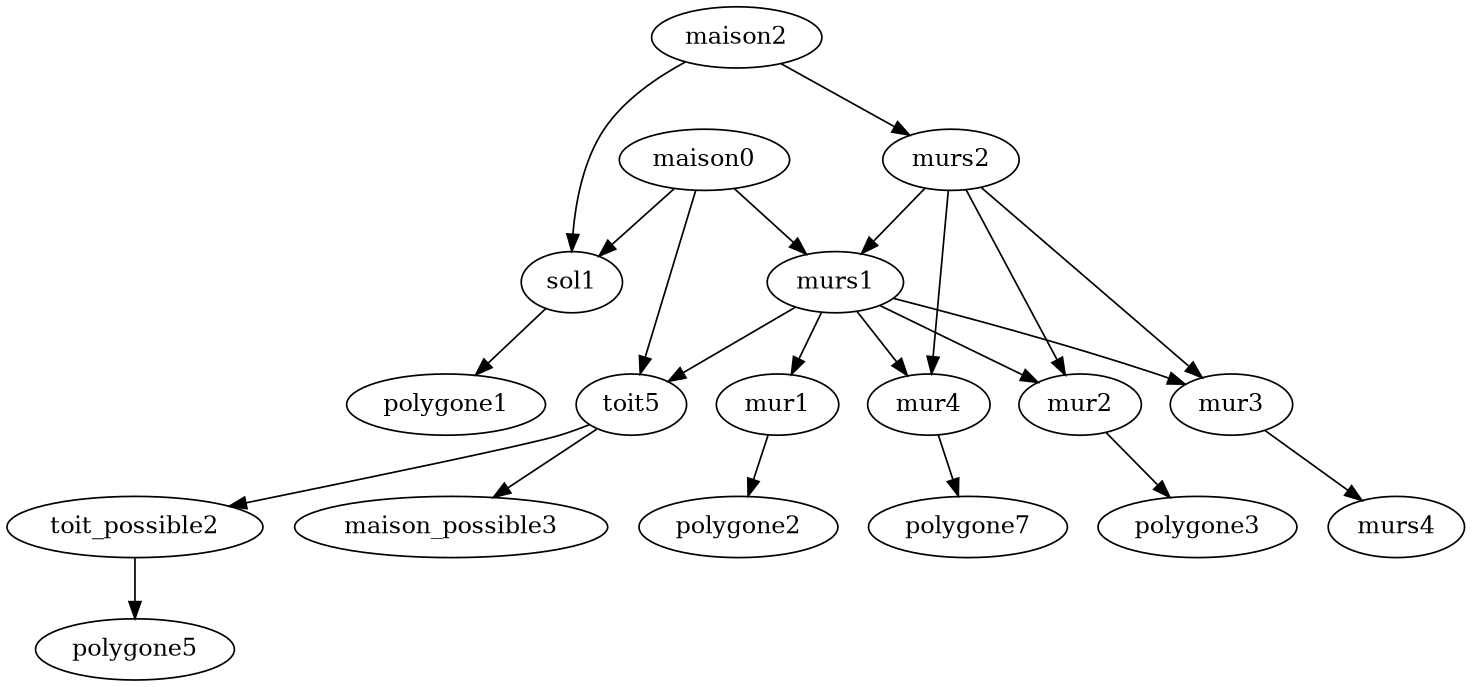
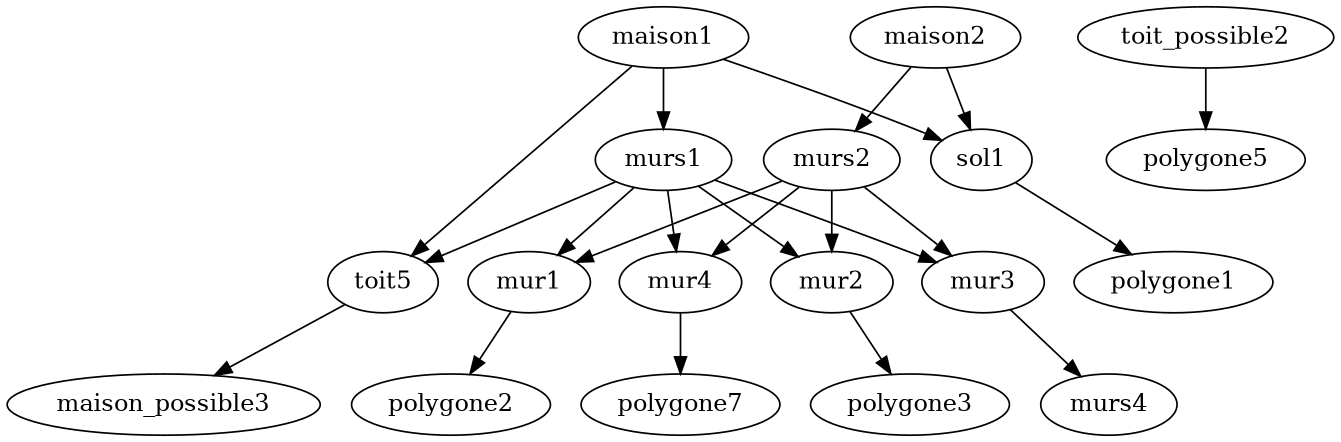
(704, 160) -> (663, 37)
(899, 215) -> (687, 219)
(419, 467) -> none
